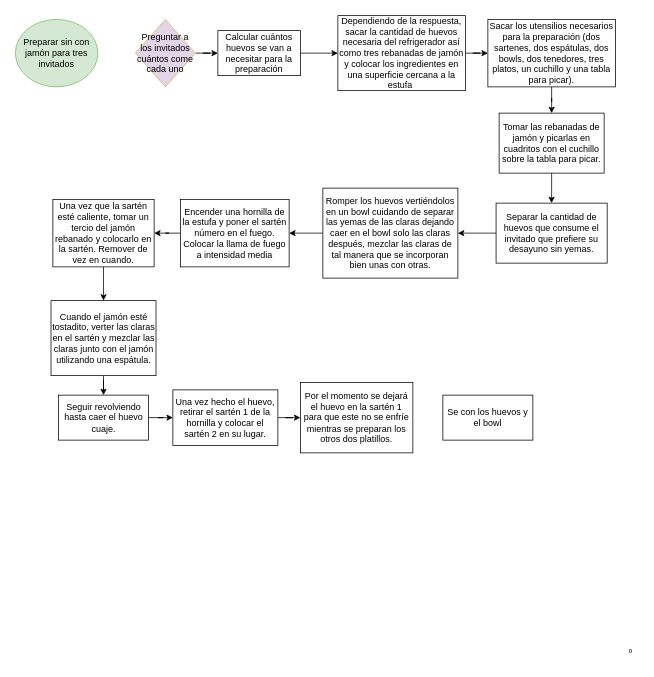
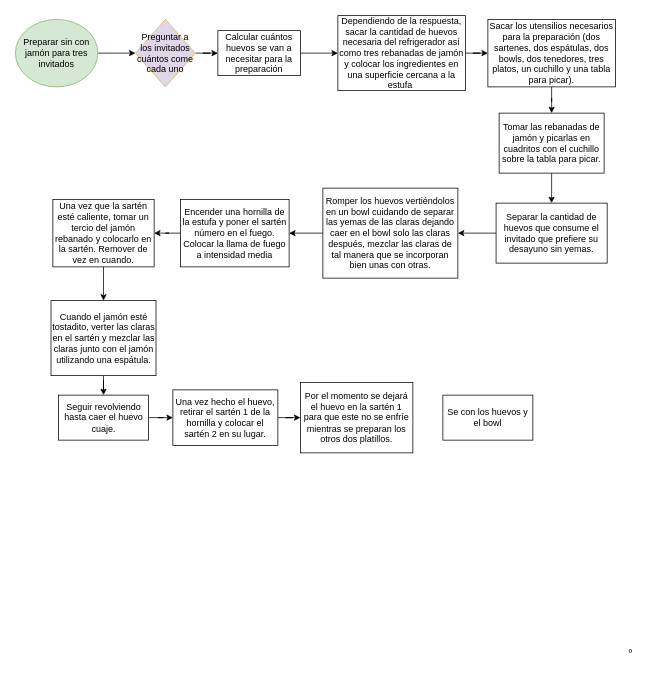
none -> (129, 53)
